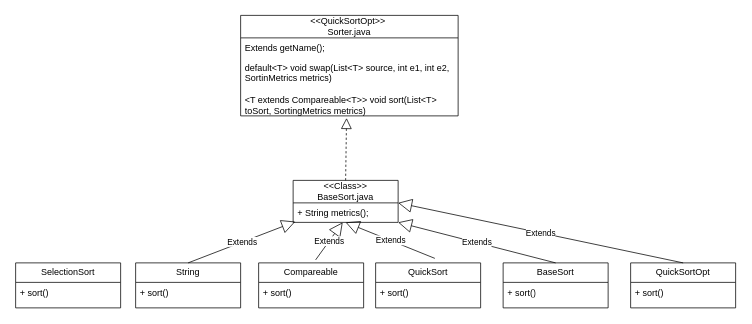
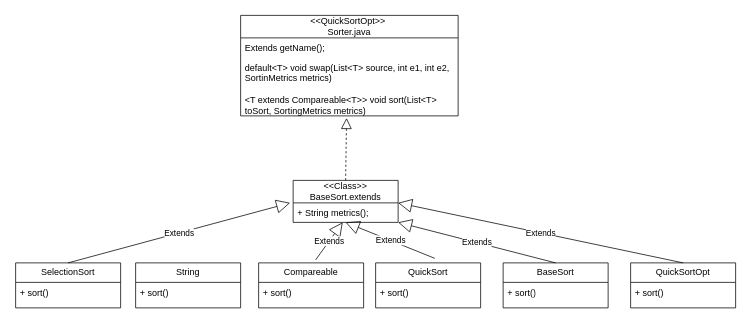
(345, 192) -> (345, 192)
none -> (177, 233)
(238, 243) -> none
